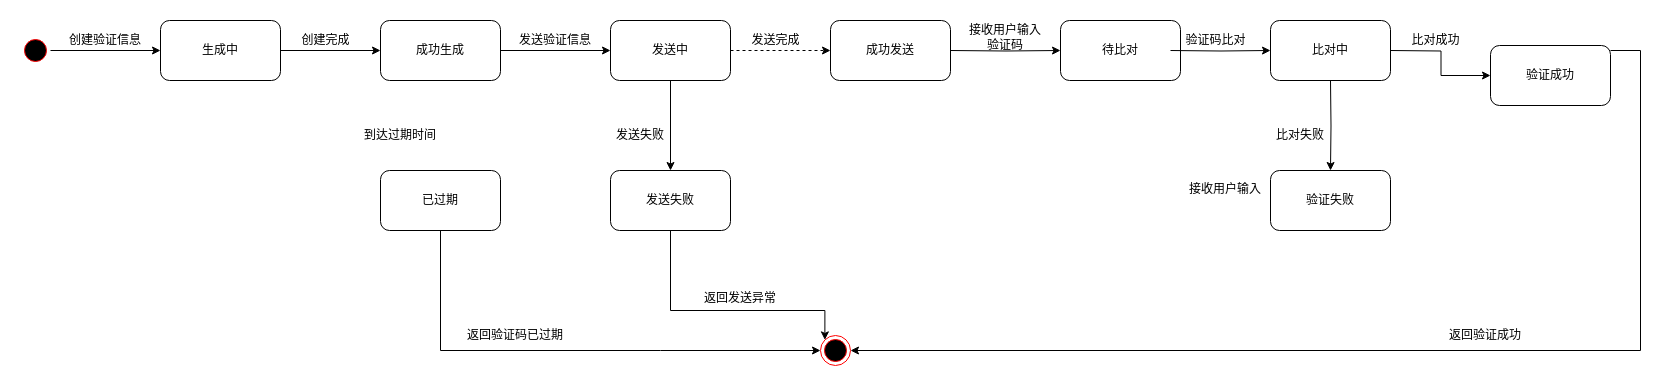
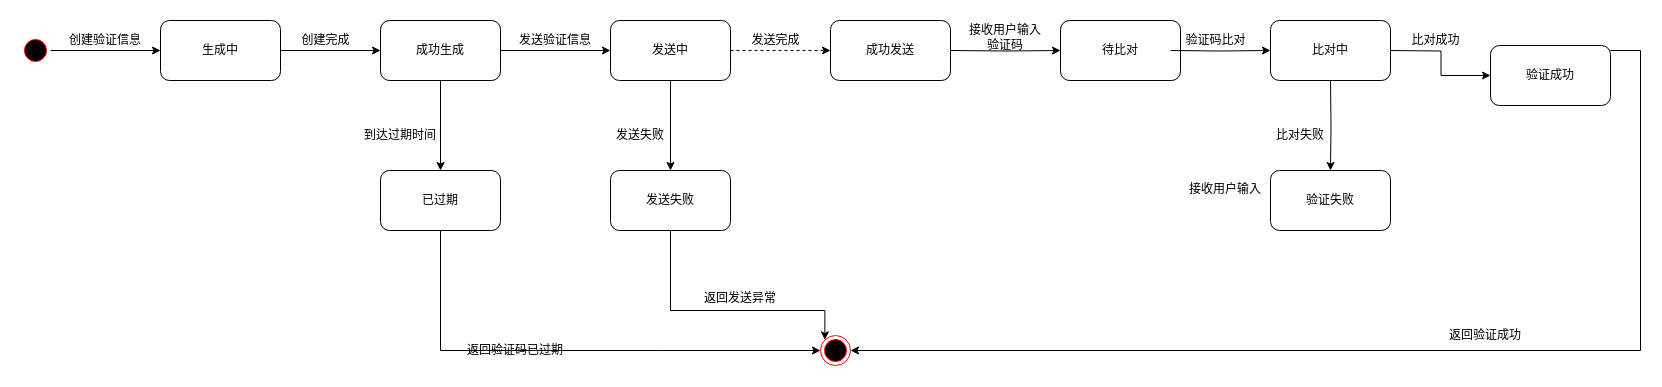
none -> (441, 122)
(516, 336) -> (516, 351)
